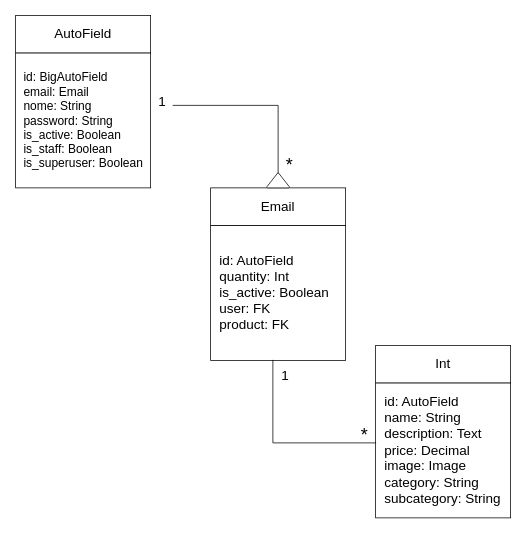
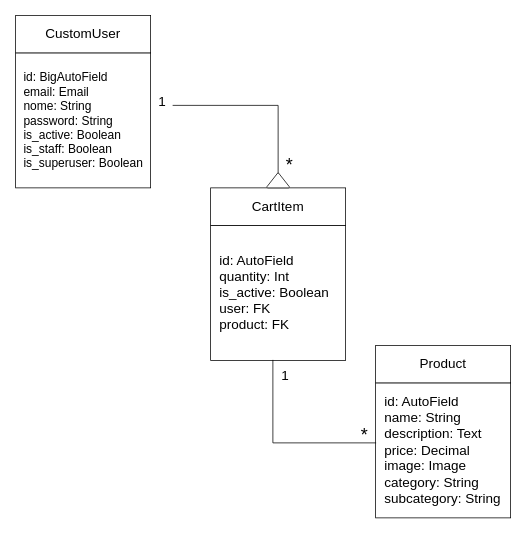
(83, 34) -> (83, 34)
(278, 207) -> (278, 207)
(443, 364) -> (443, 364)
